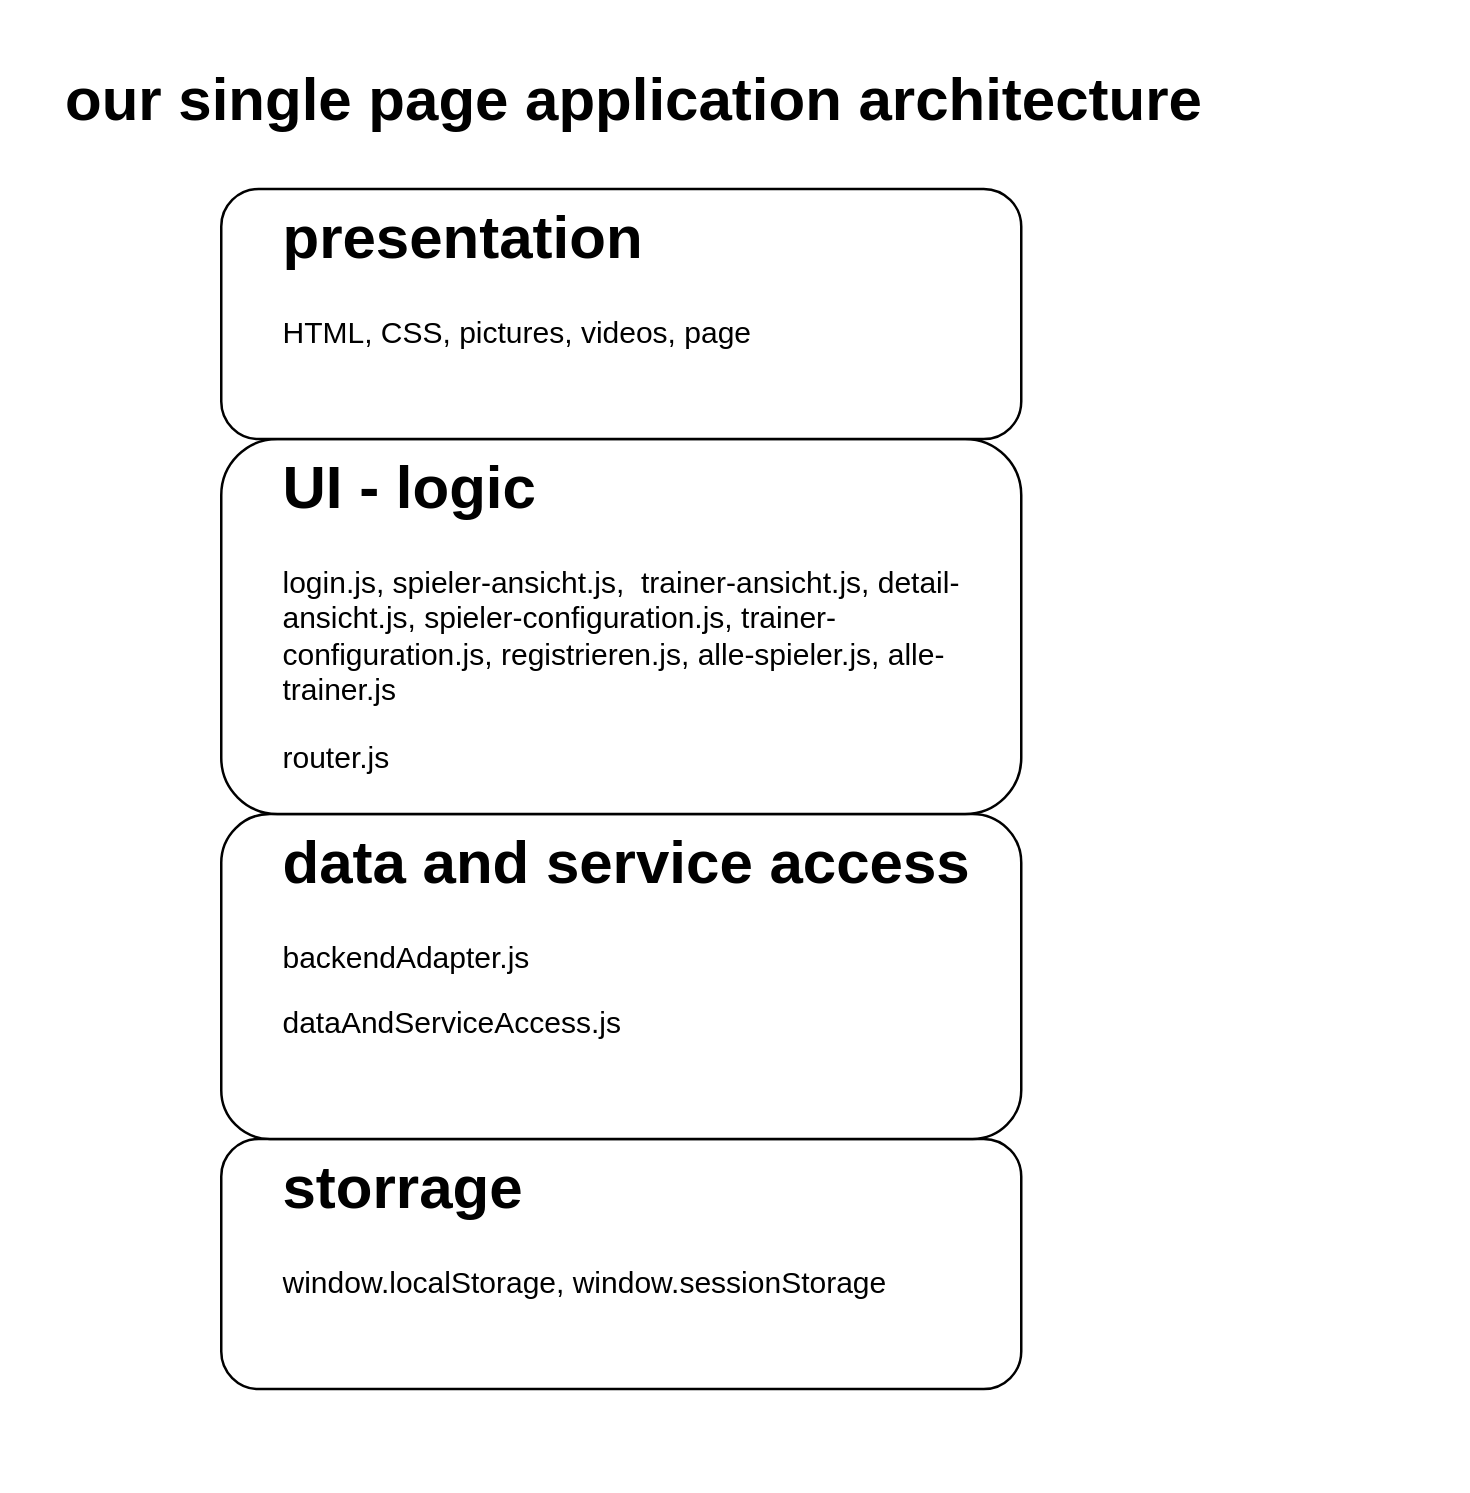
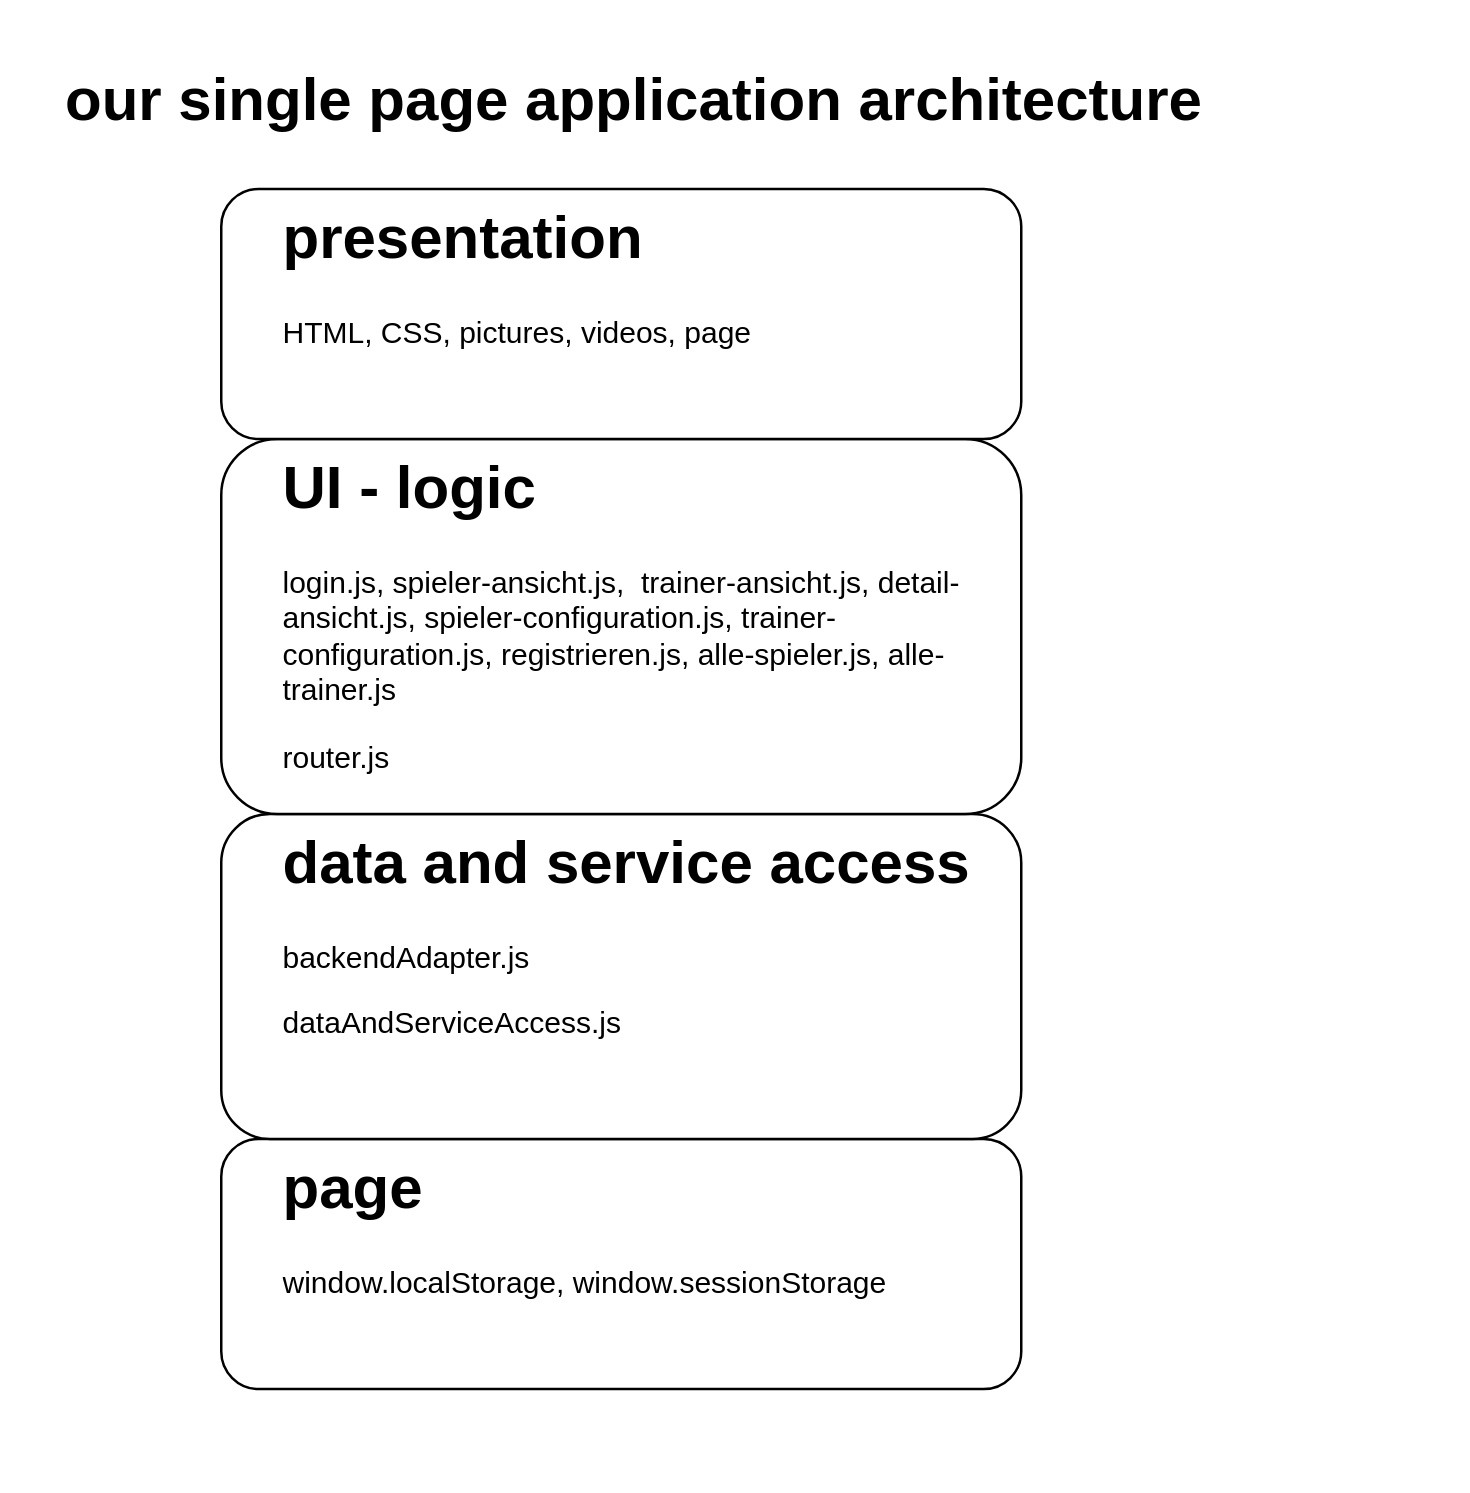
(605, 1150) -> (605, 1150)
